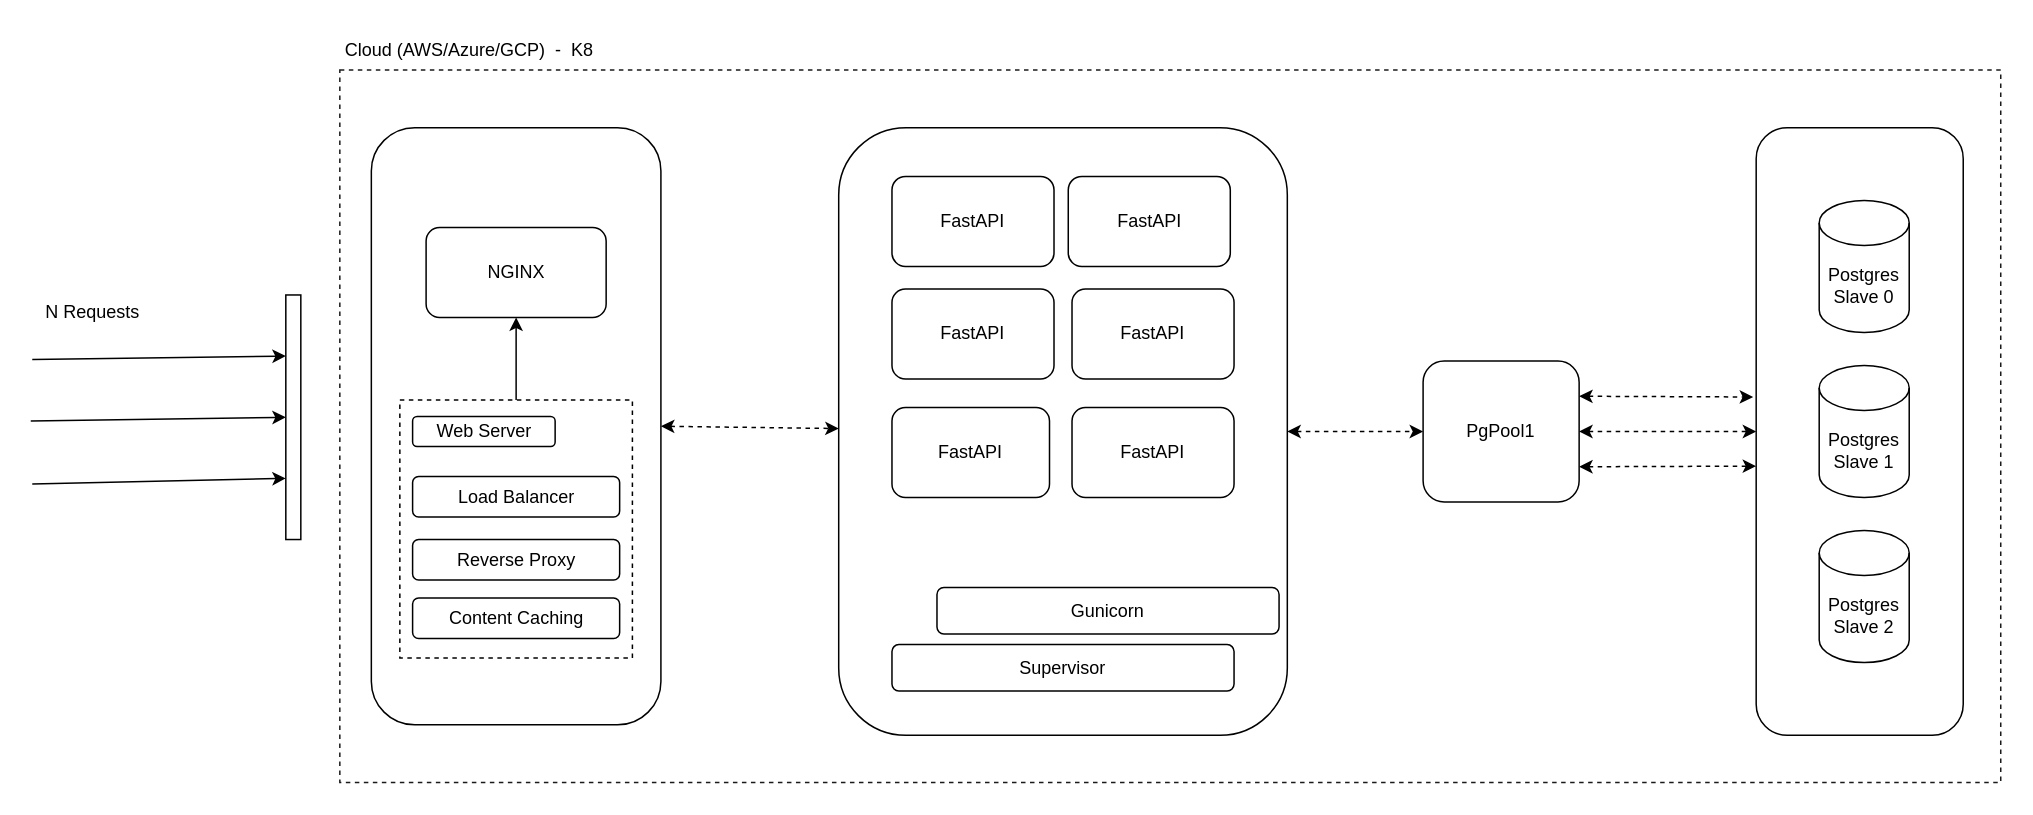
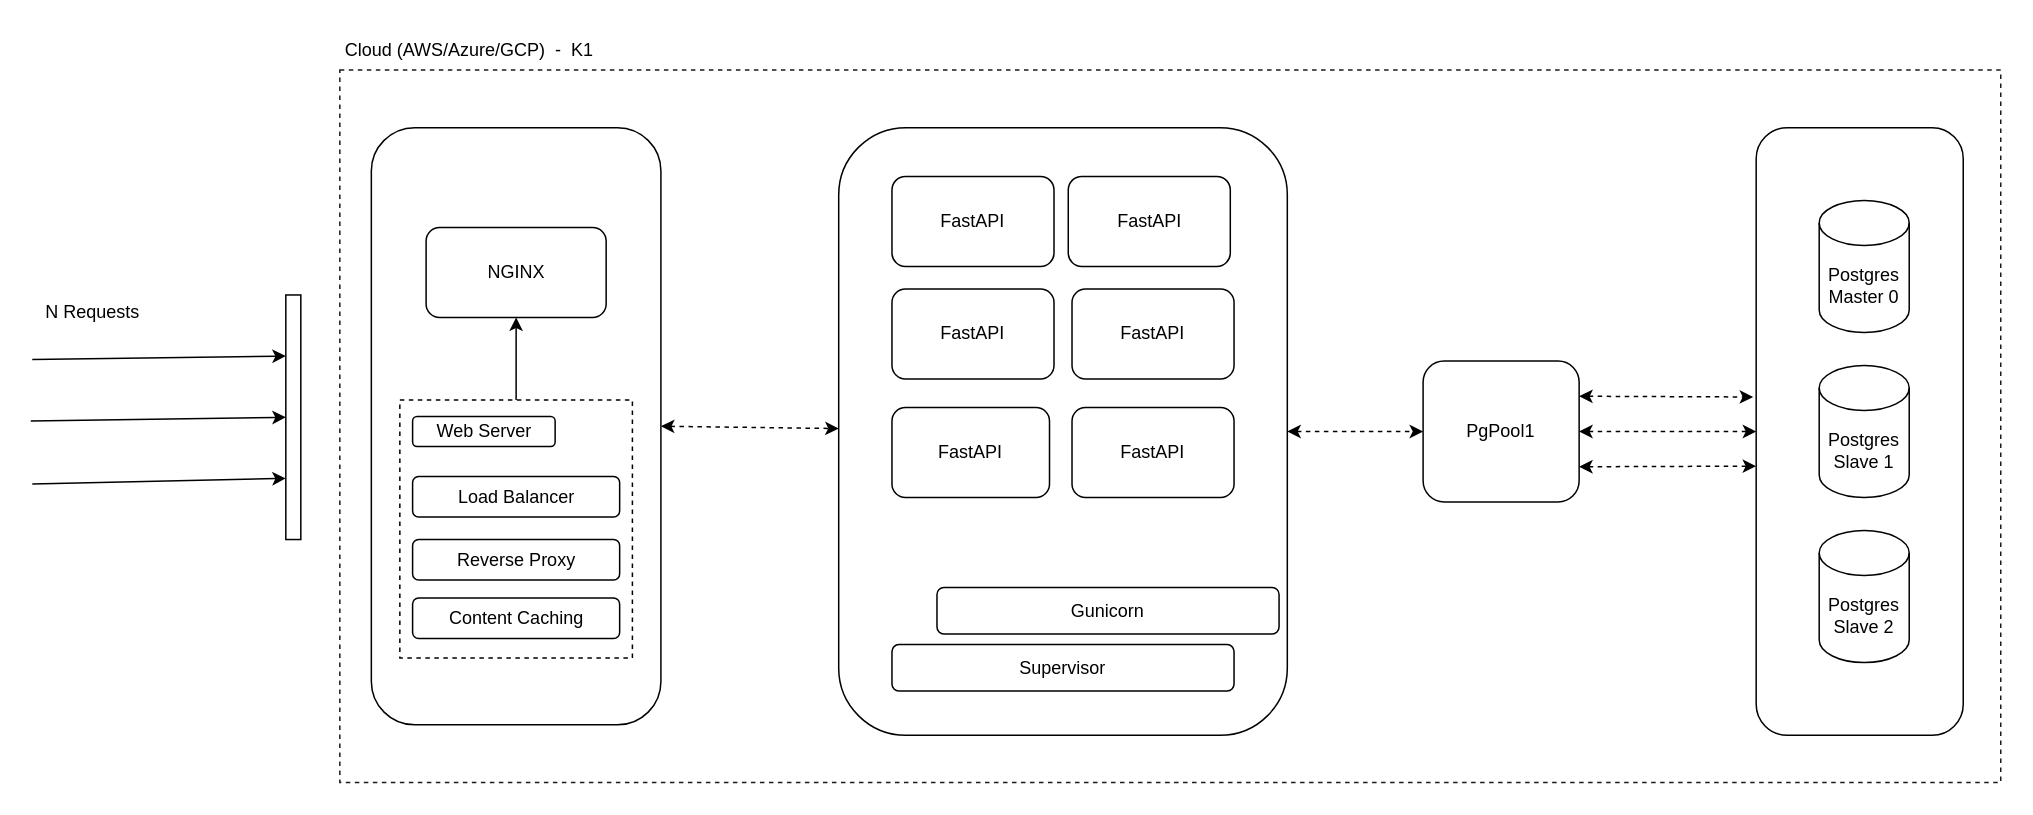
(470, 50) -> (470, 50)
(1864, 286) -> (1864, 286)
